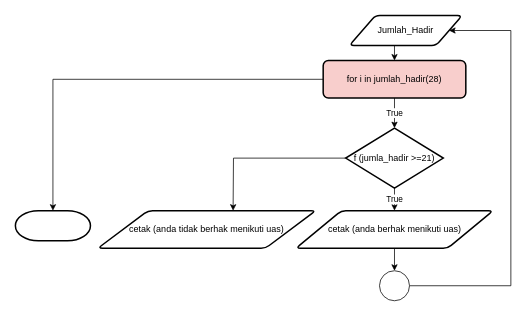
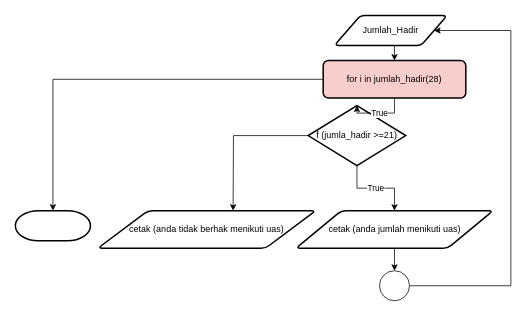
(405, 30) -> (390, 30)
(394, 158) -> (357, 135)
(395, 229) -> (395, 229)
